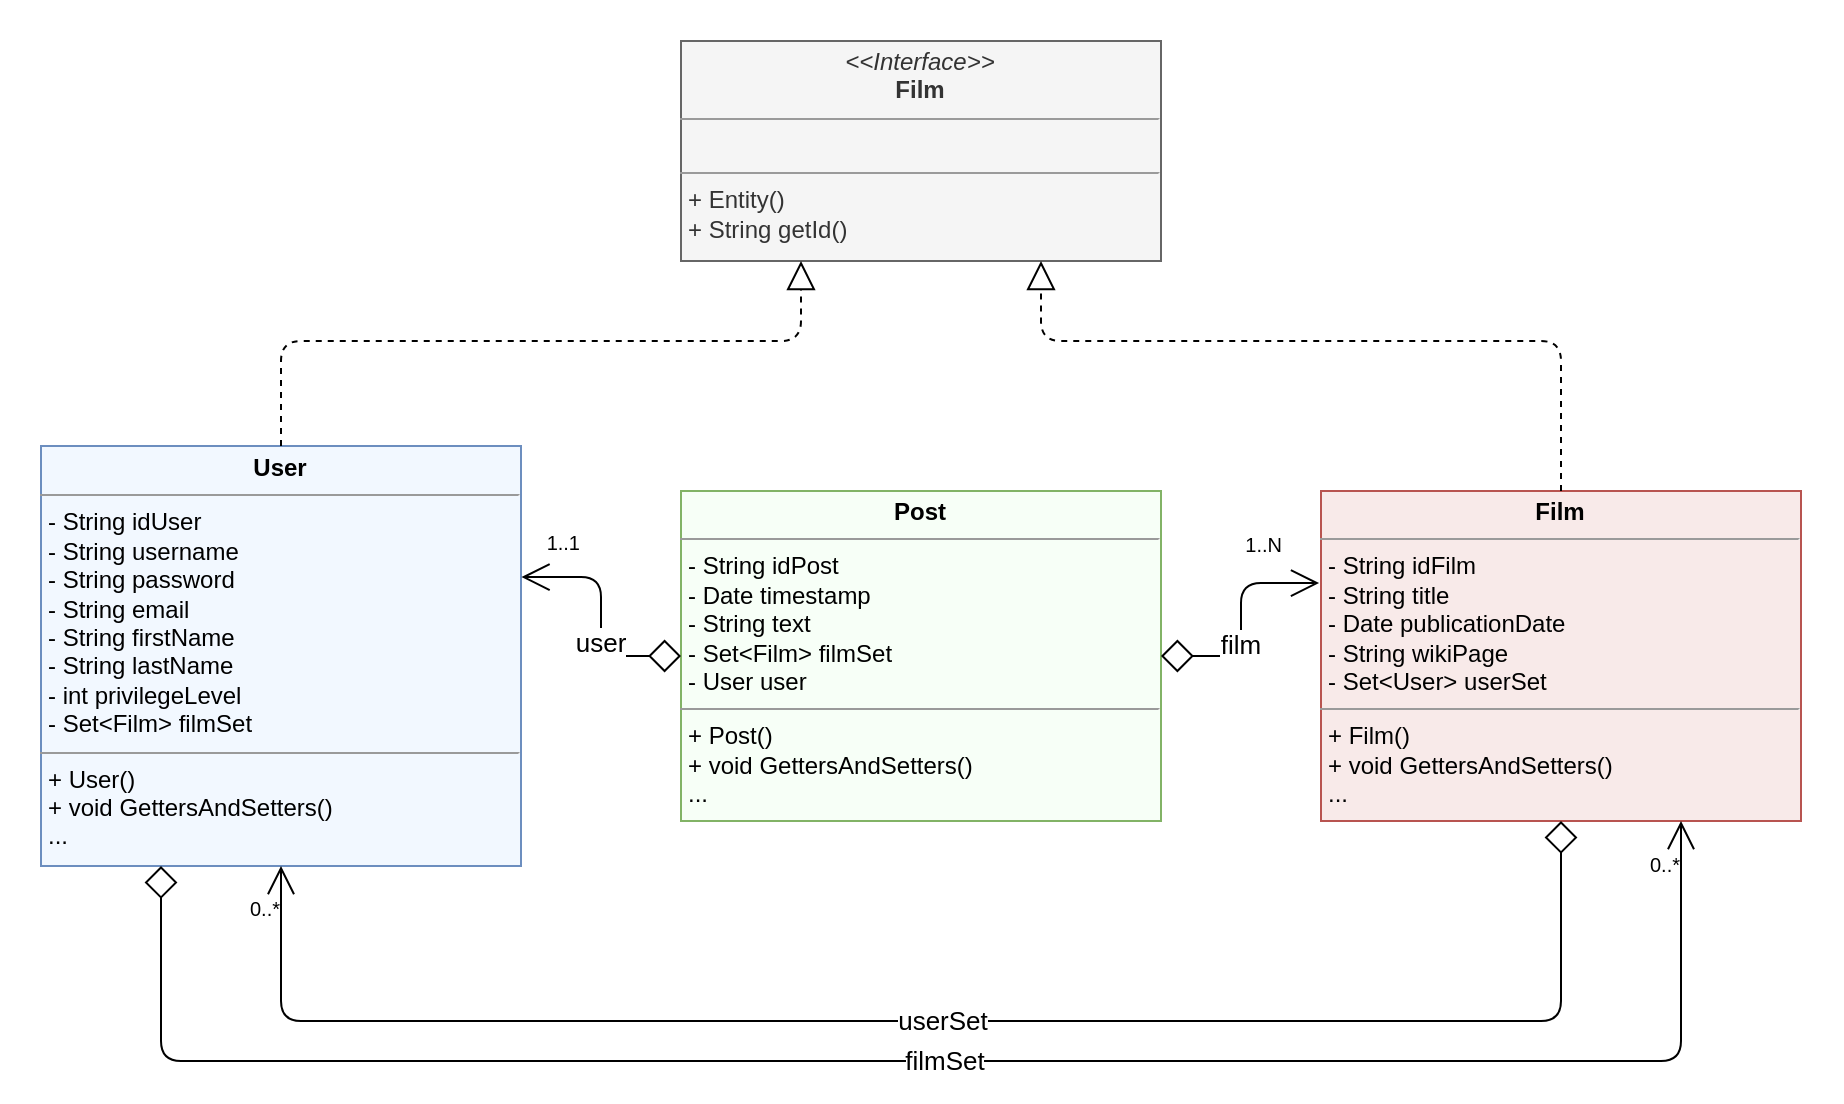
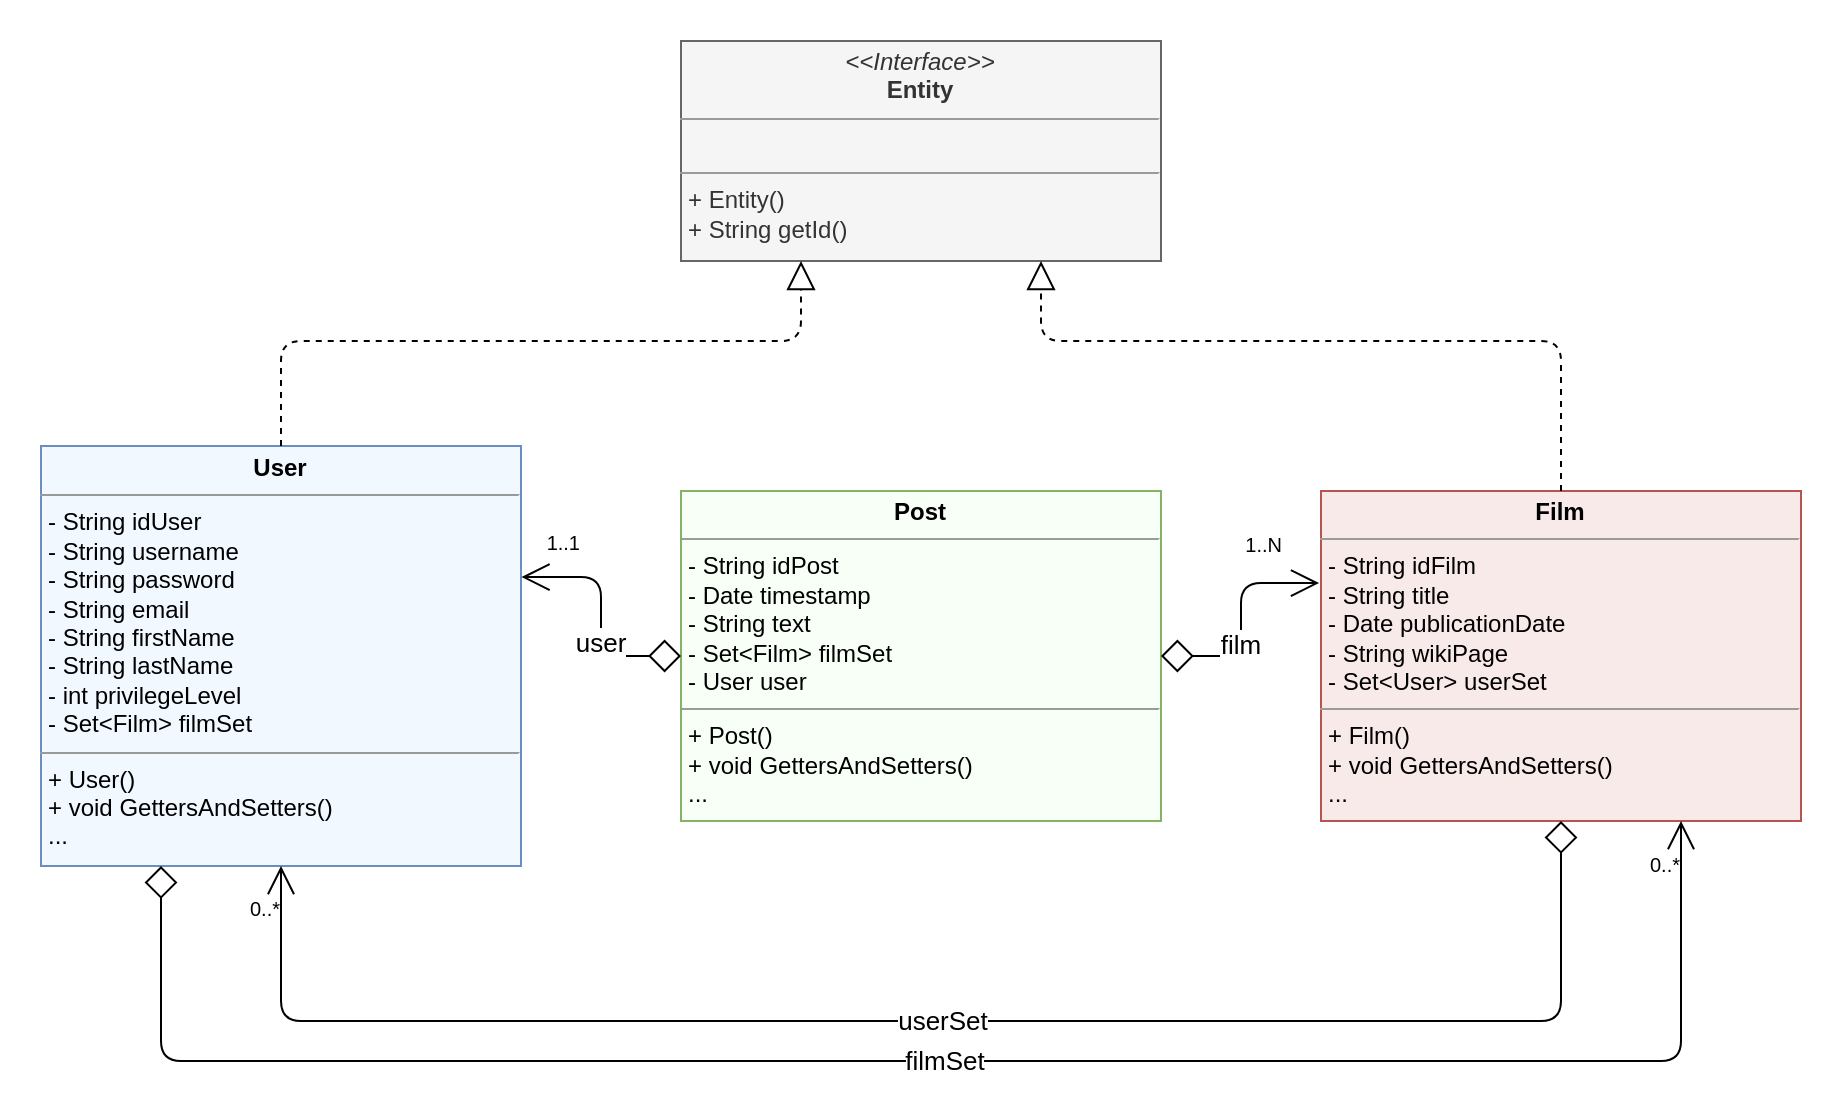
(782, 99) -> (782, 99)
